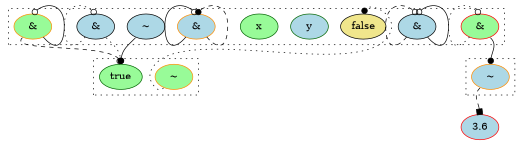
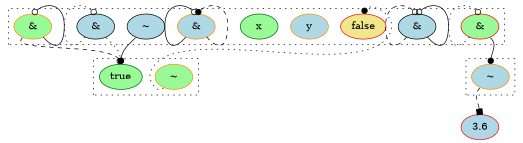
(309, 27) -> (309, 27)
(363, 27) -> (363, 27)
